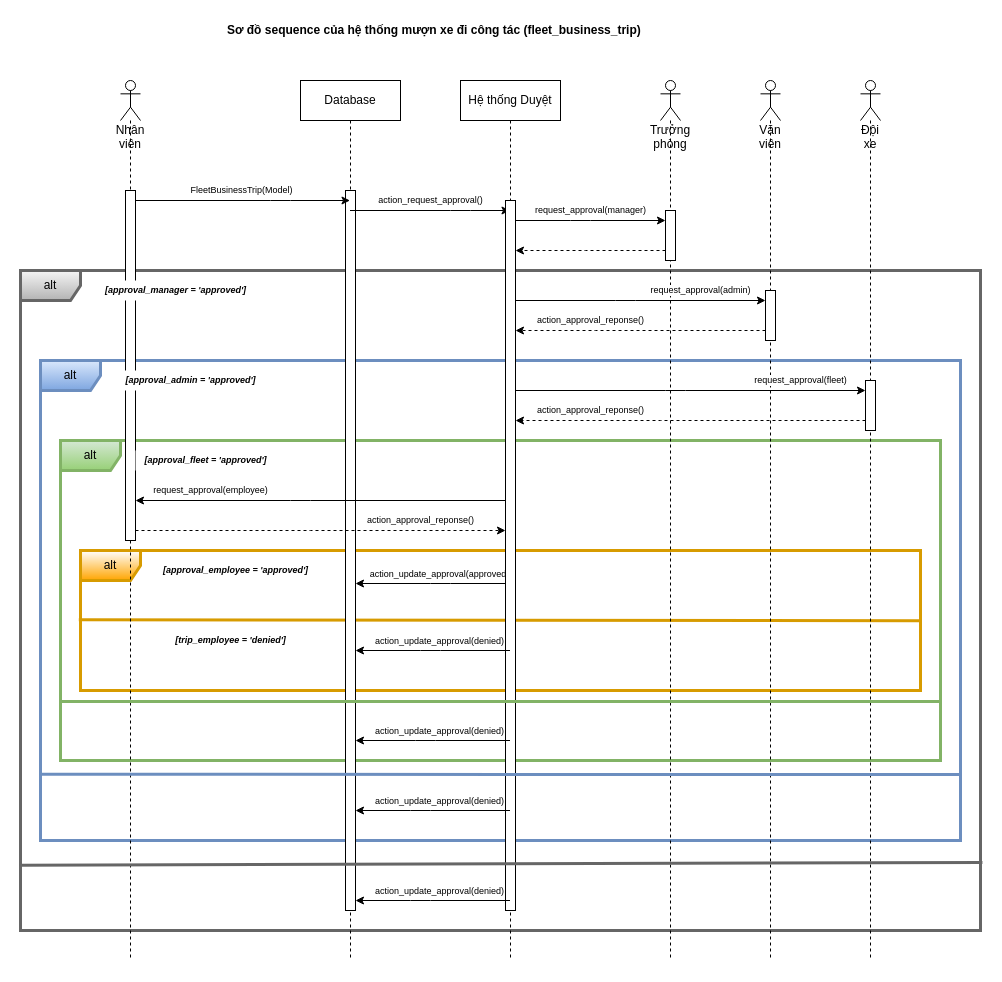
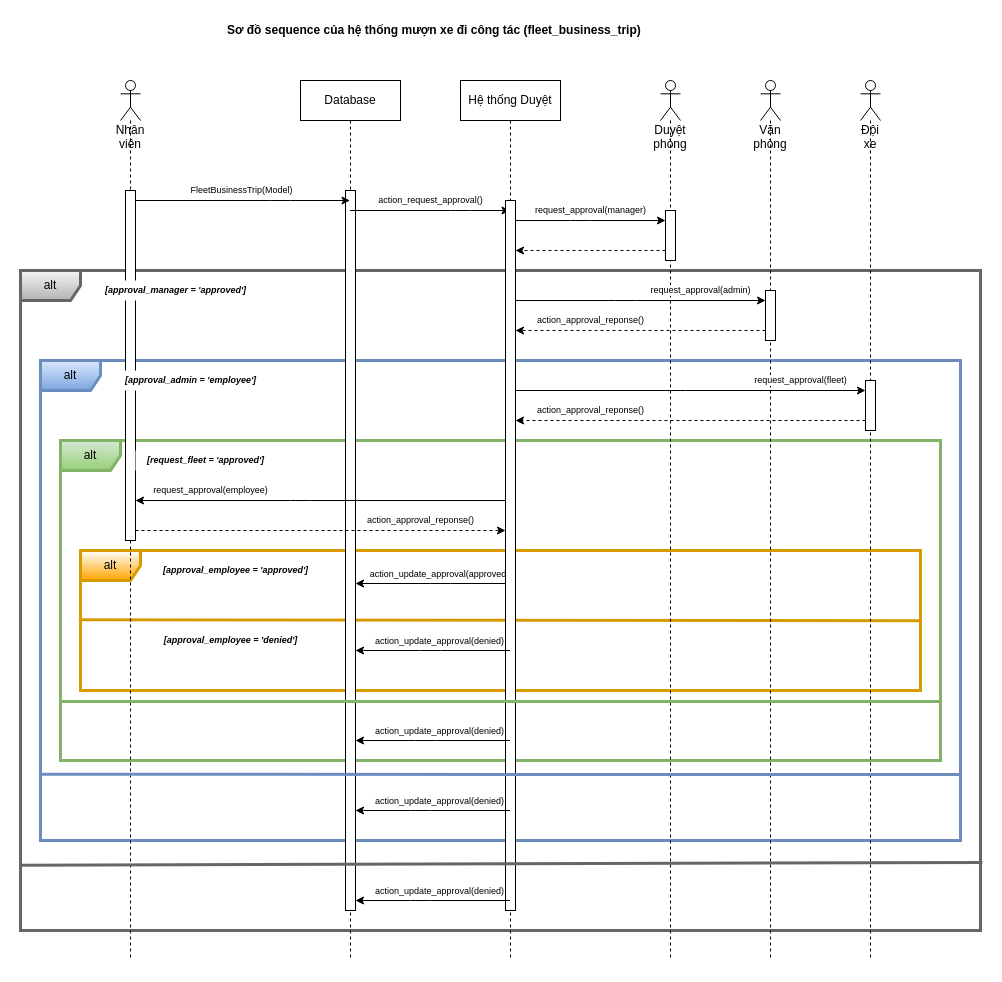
(771, 145) -> (771, 152)
(671, 160) -> (671, 152)
(191, 381) -> (191, 381)
(206, 461) -> (206, 461)
(231, 641) -> (231, 641)
